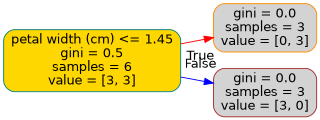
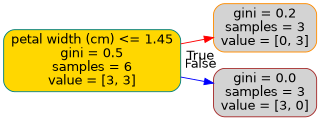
(265, 28) -> (265, 28)
